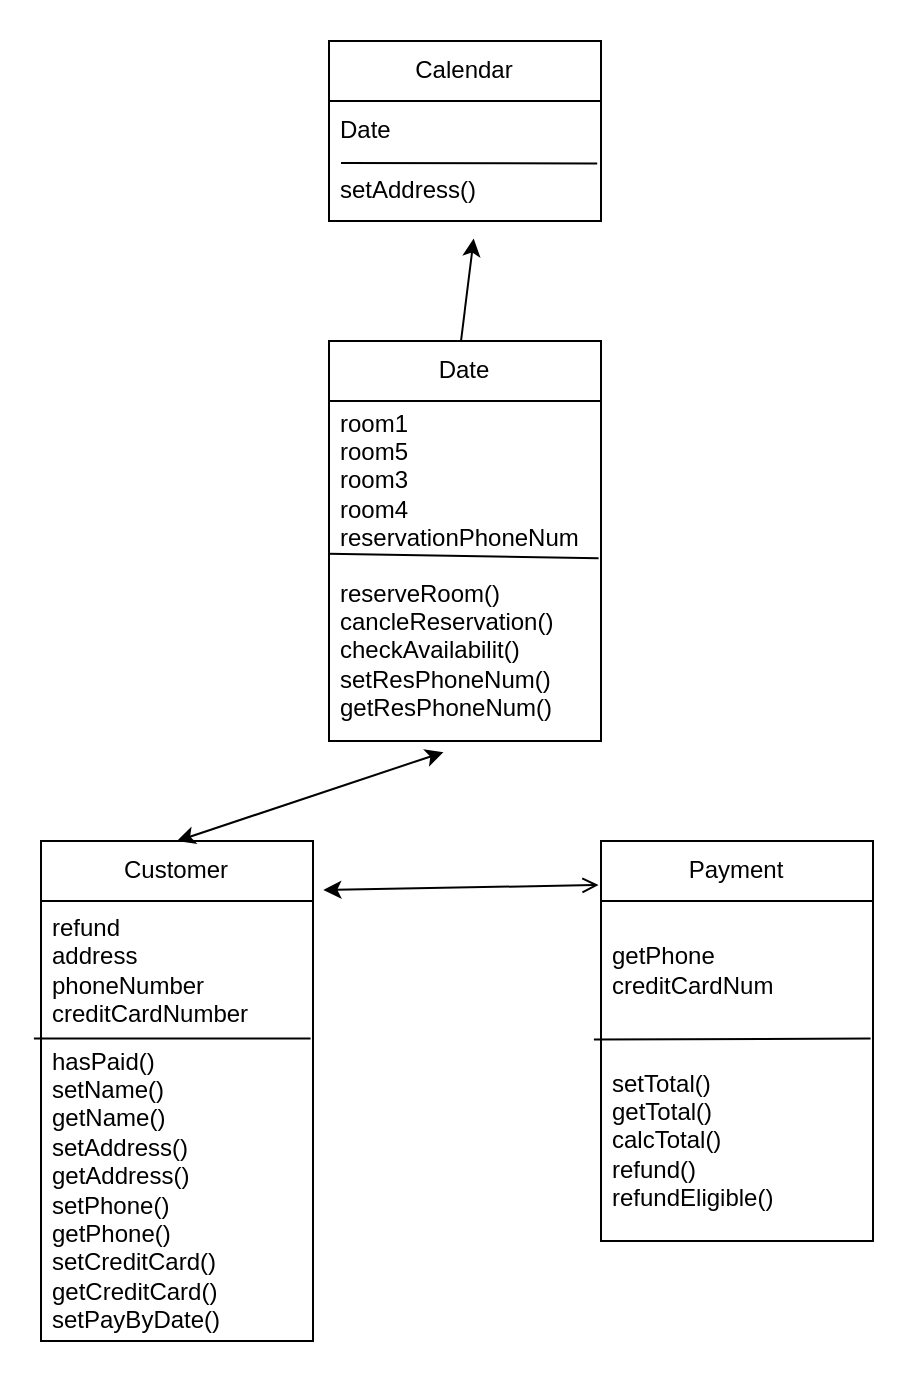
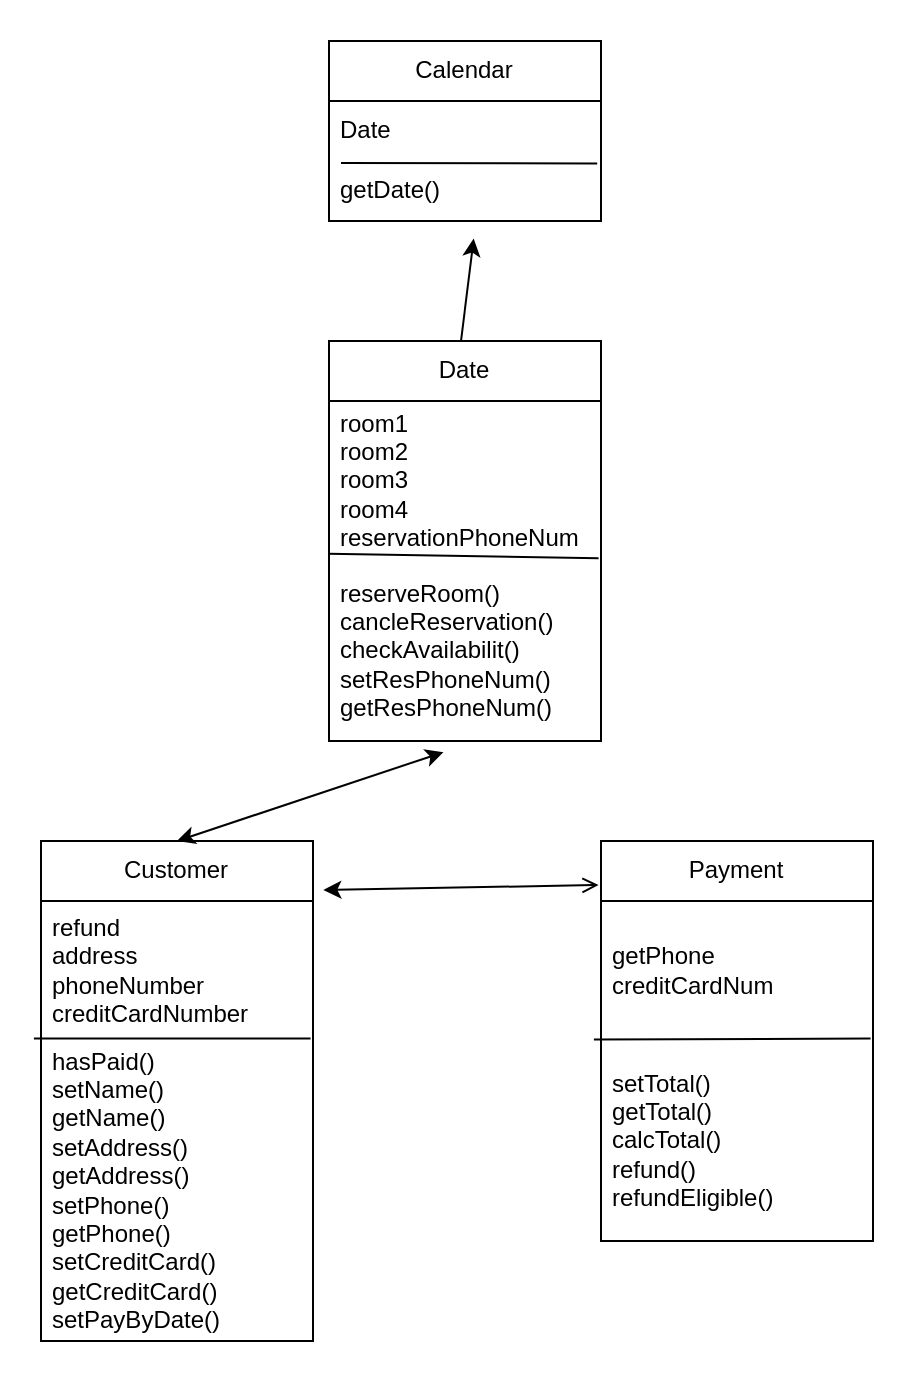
(422, 191) -> (401, 191)
(466, 481) -> (466, 481)
